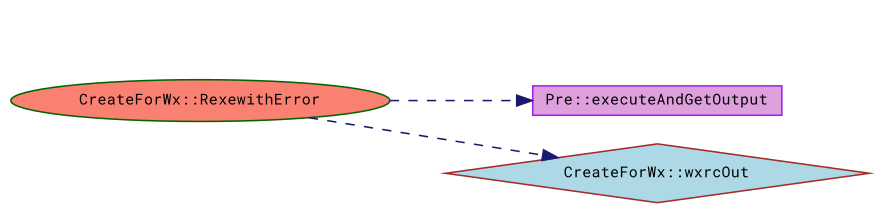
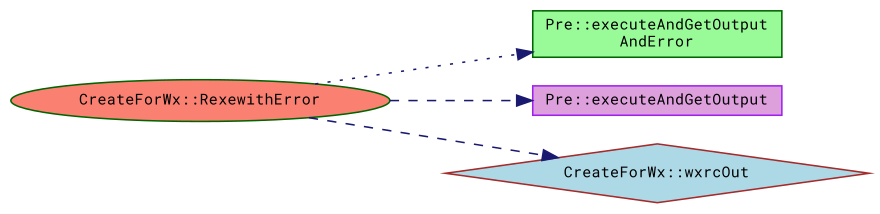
none -> (657, 34)
